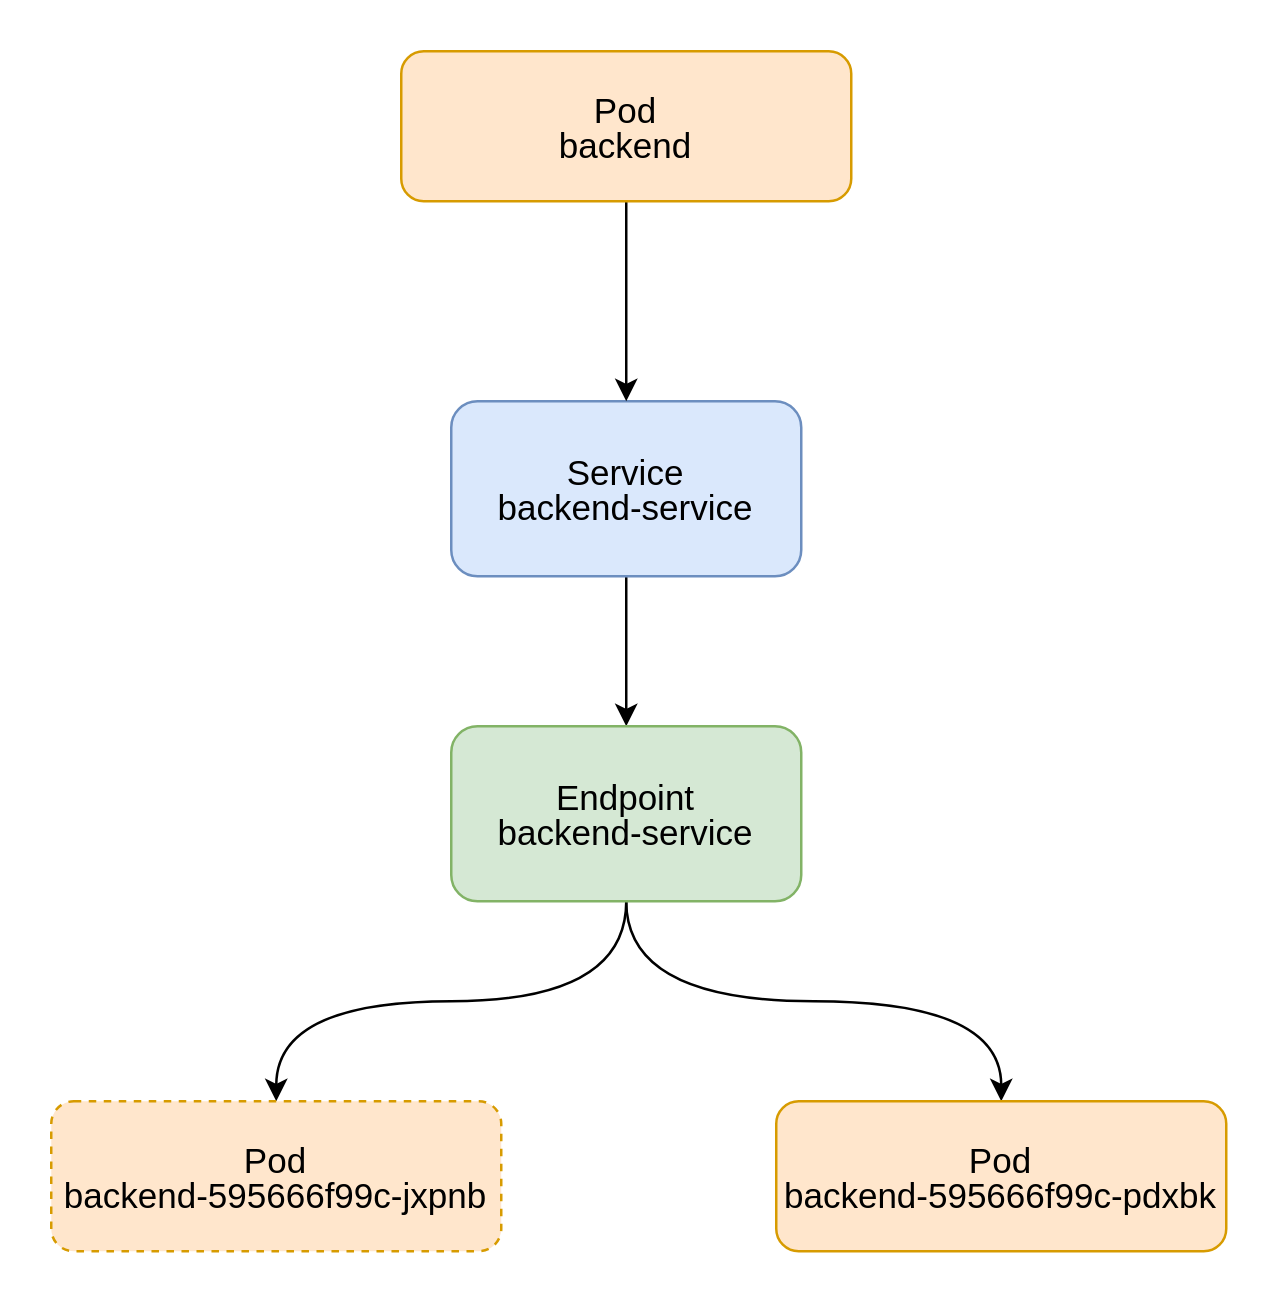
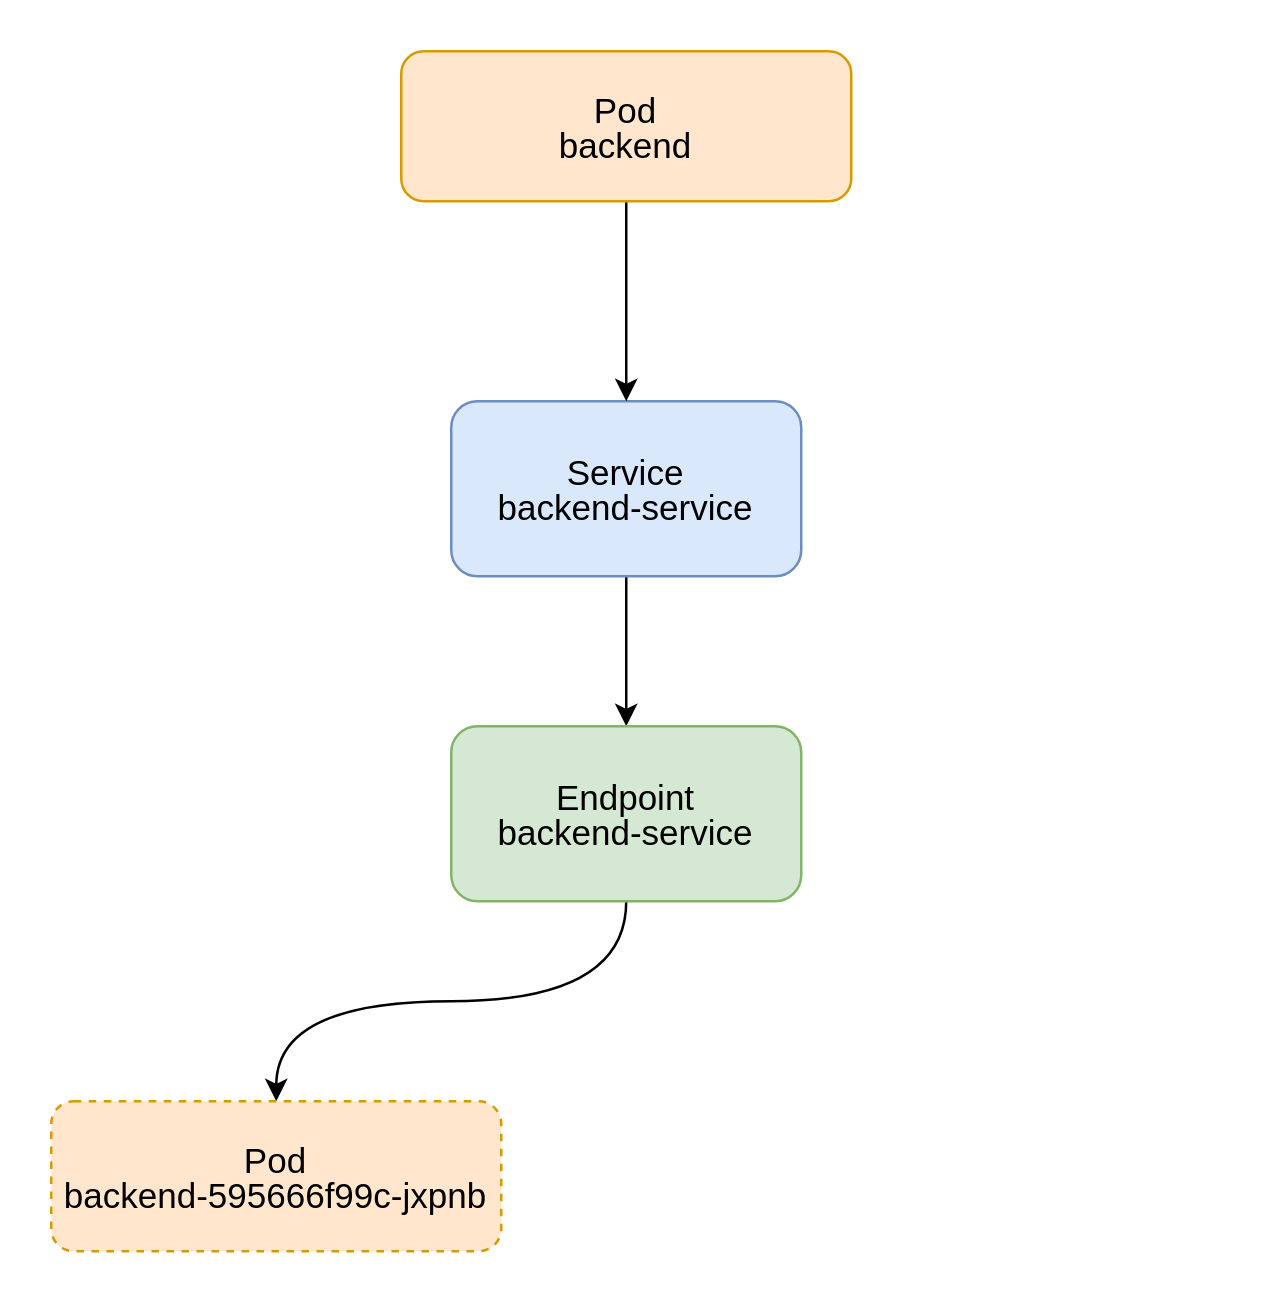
(819, 1001) -> none
(1001, 1176) -> none
